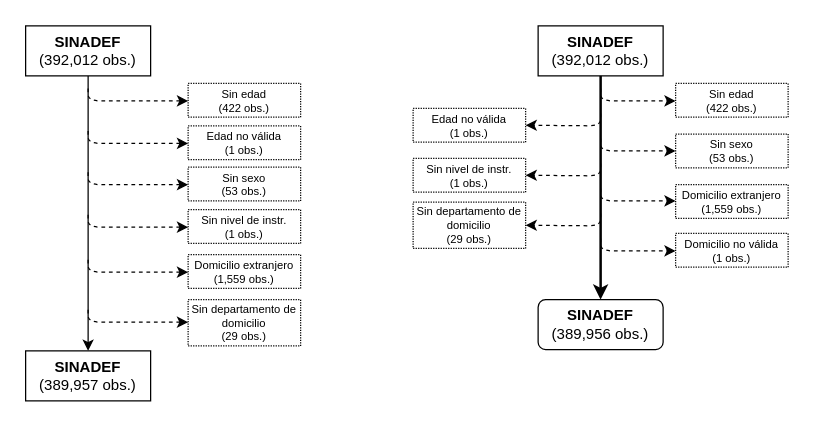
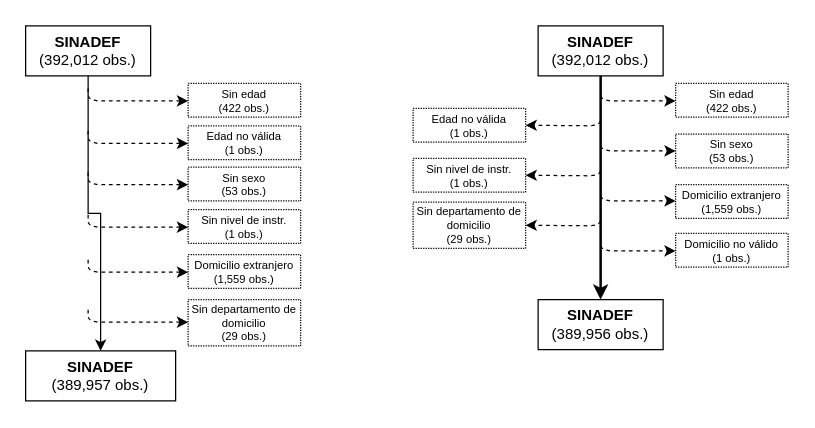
(732, 251) -> (732, 251)
(601, 324) -> (601, 324)
(88, 376) -> (101, 376)
